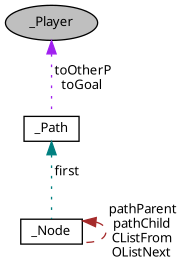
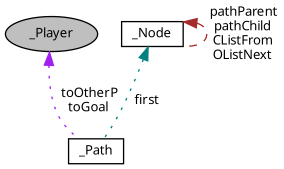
(52, 187) -> (126, 100)
